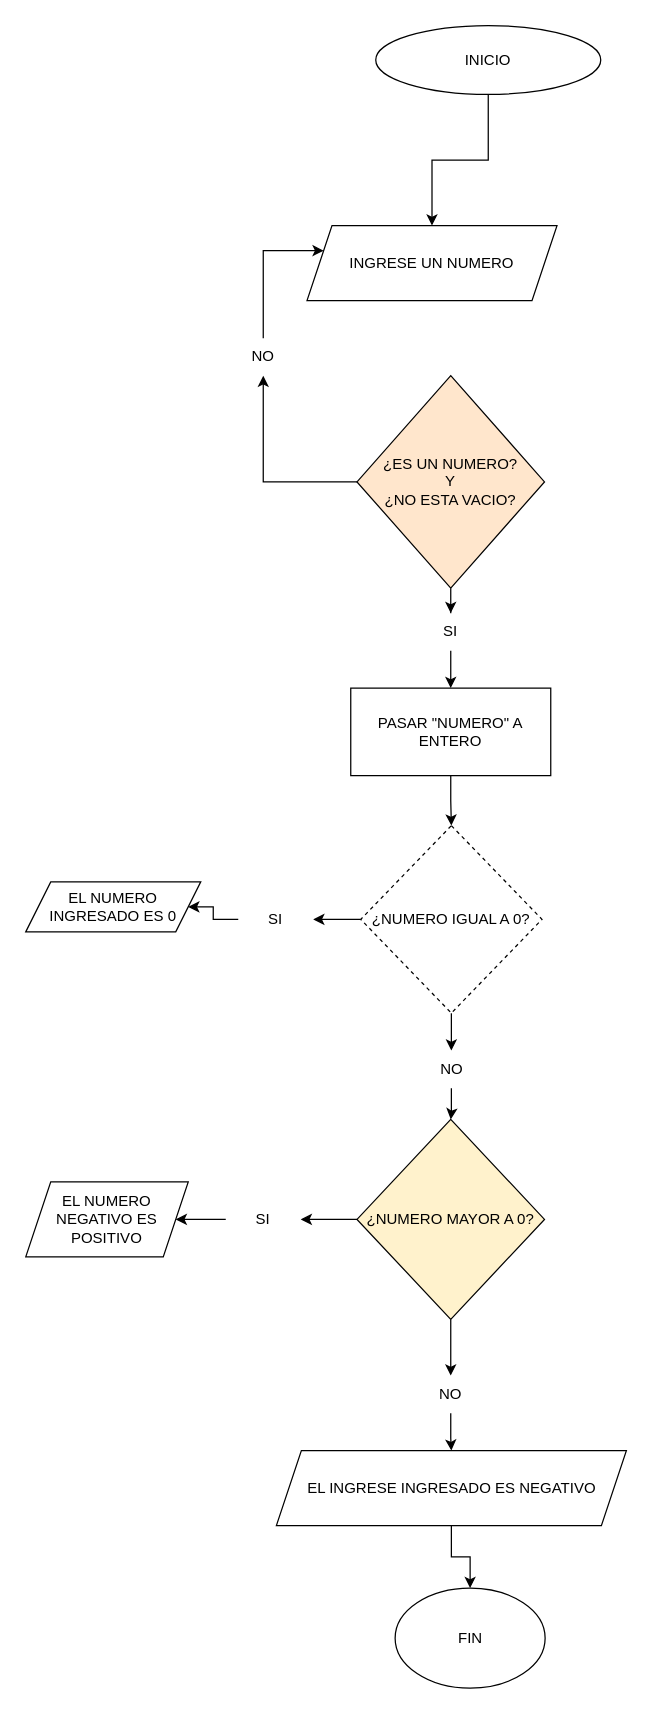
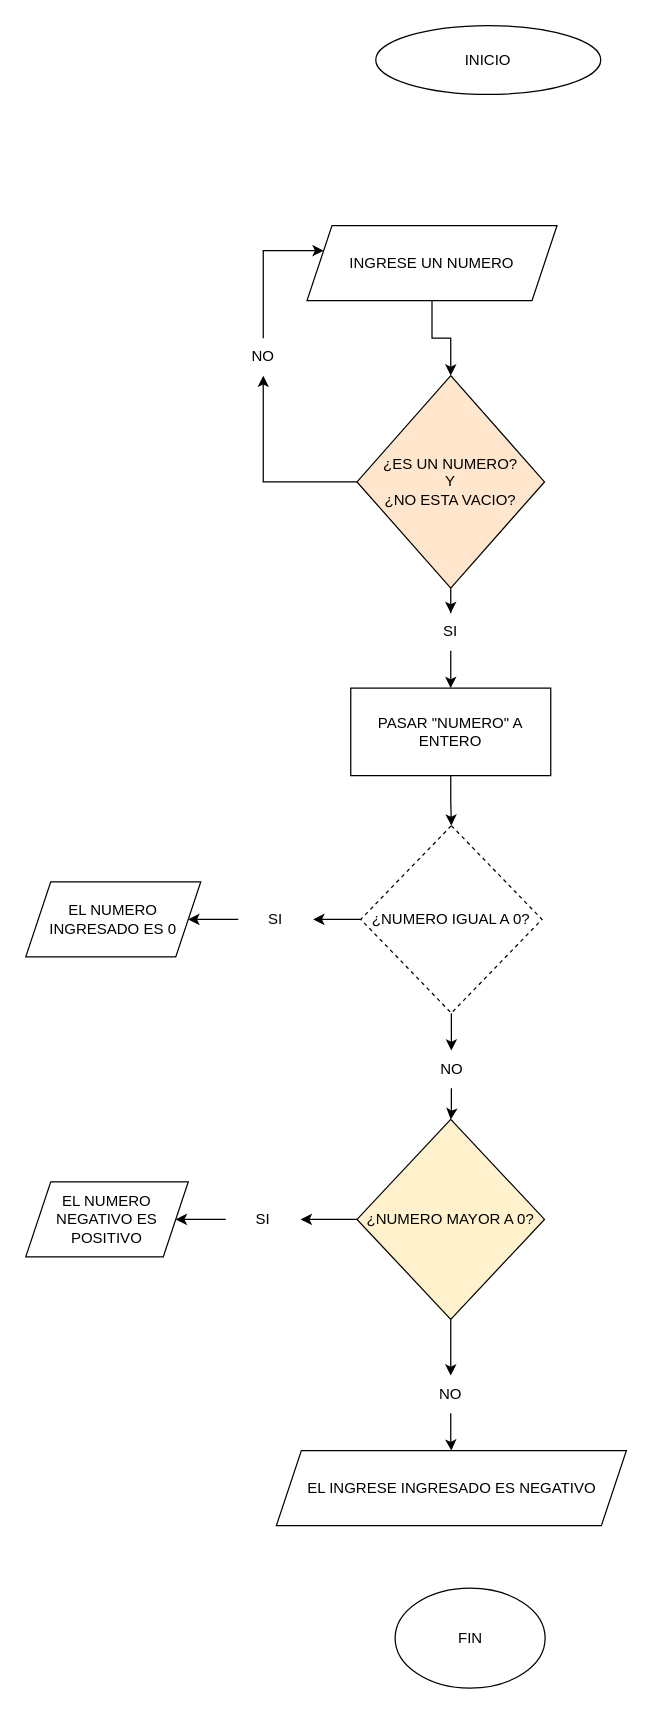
(464, 160) -> none
none -> (437, 338)
(113, 907) -> (113, 919)
(456, 1557) -> none
